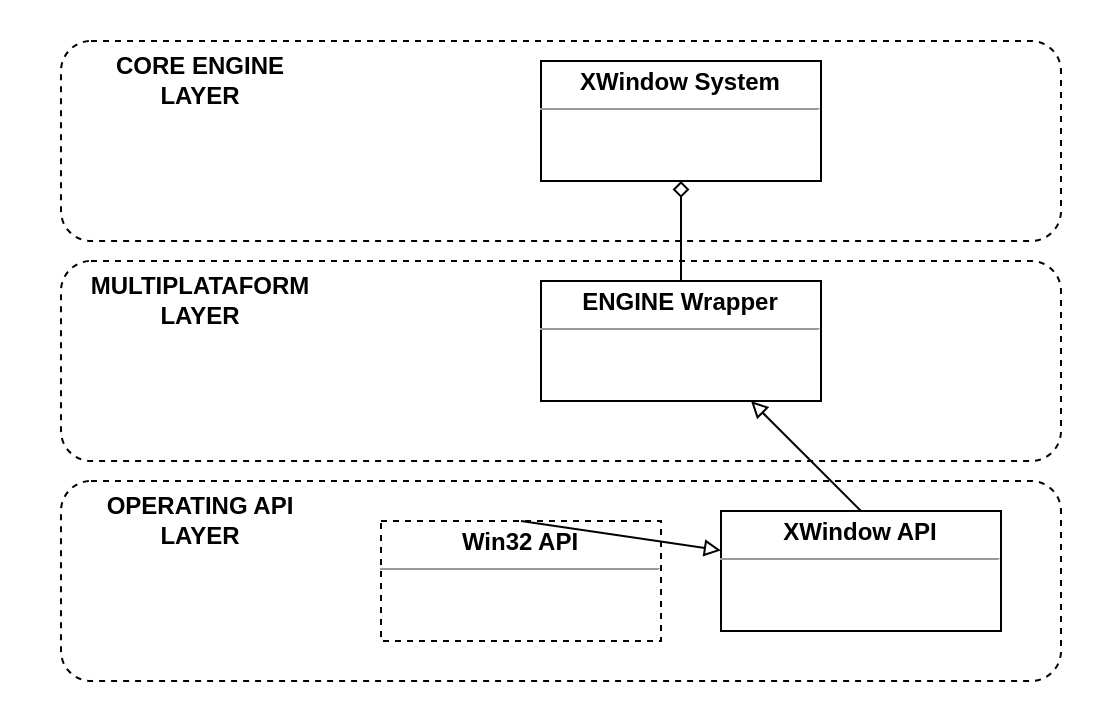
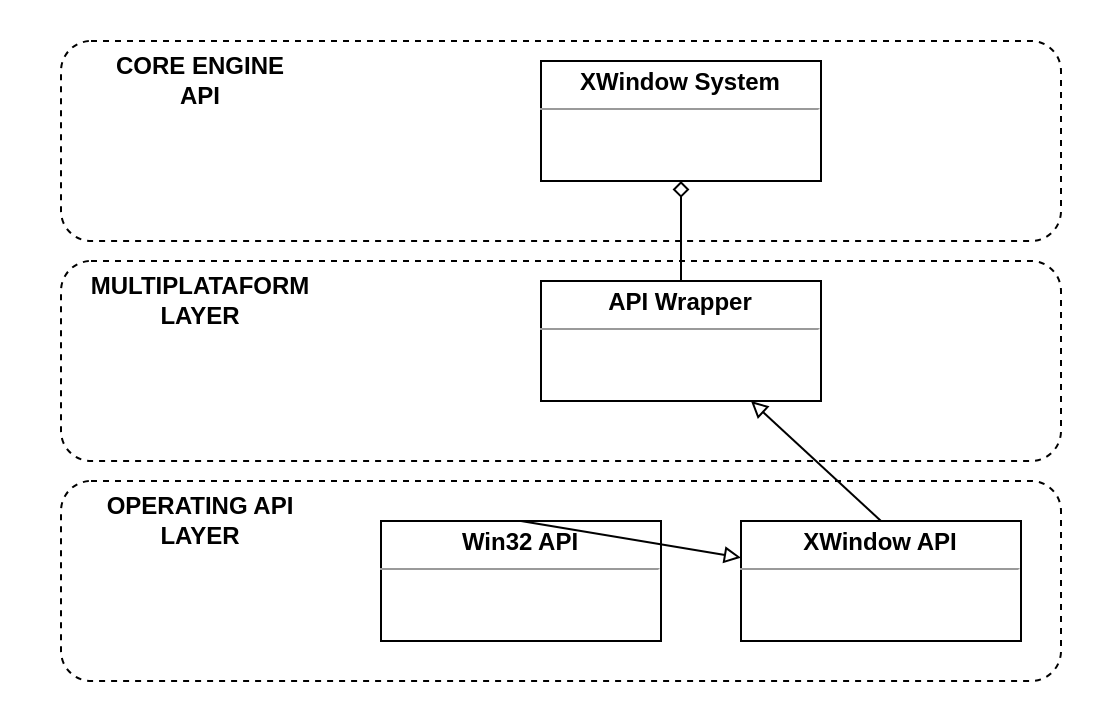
(201, 81) -> (201, 81)
(632, 295) -> (612, 295)
(861, 571) -> (881, 581)
(521, 581) -> (521, 581)
